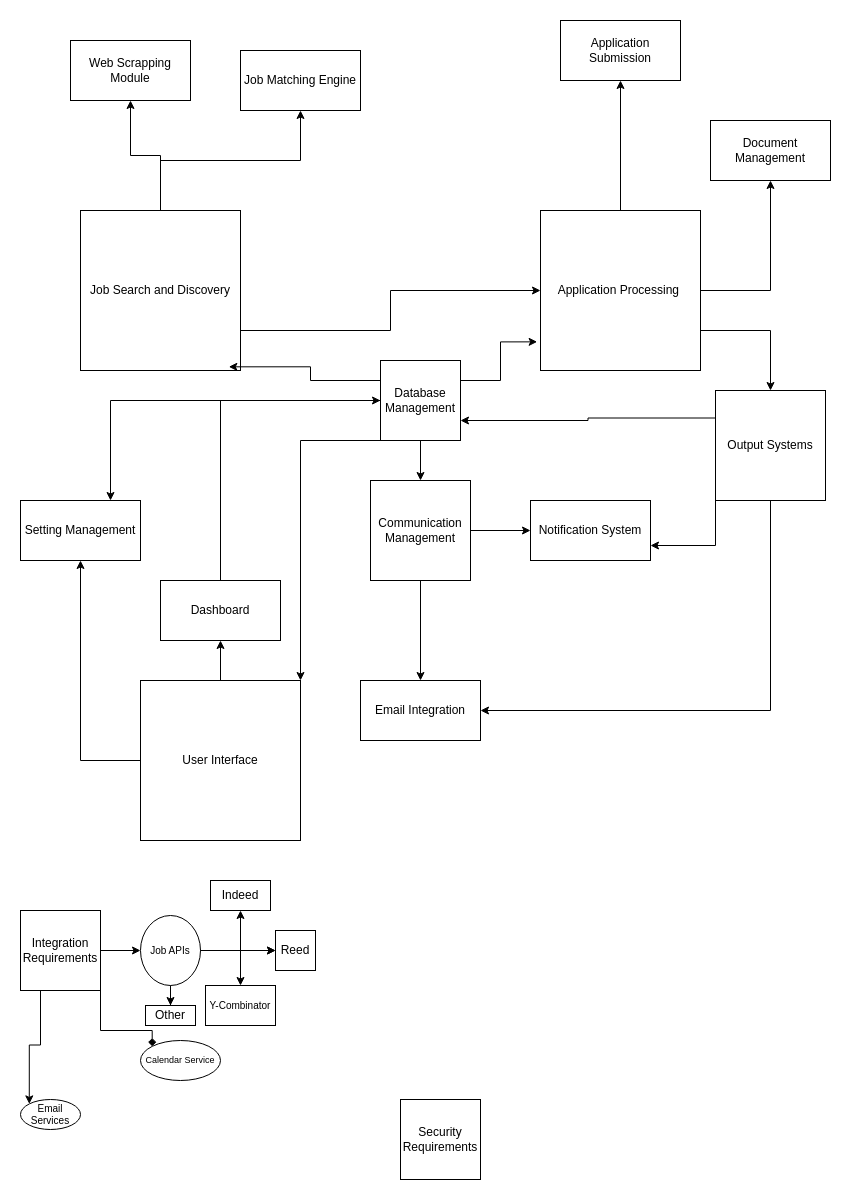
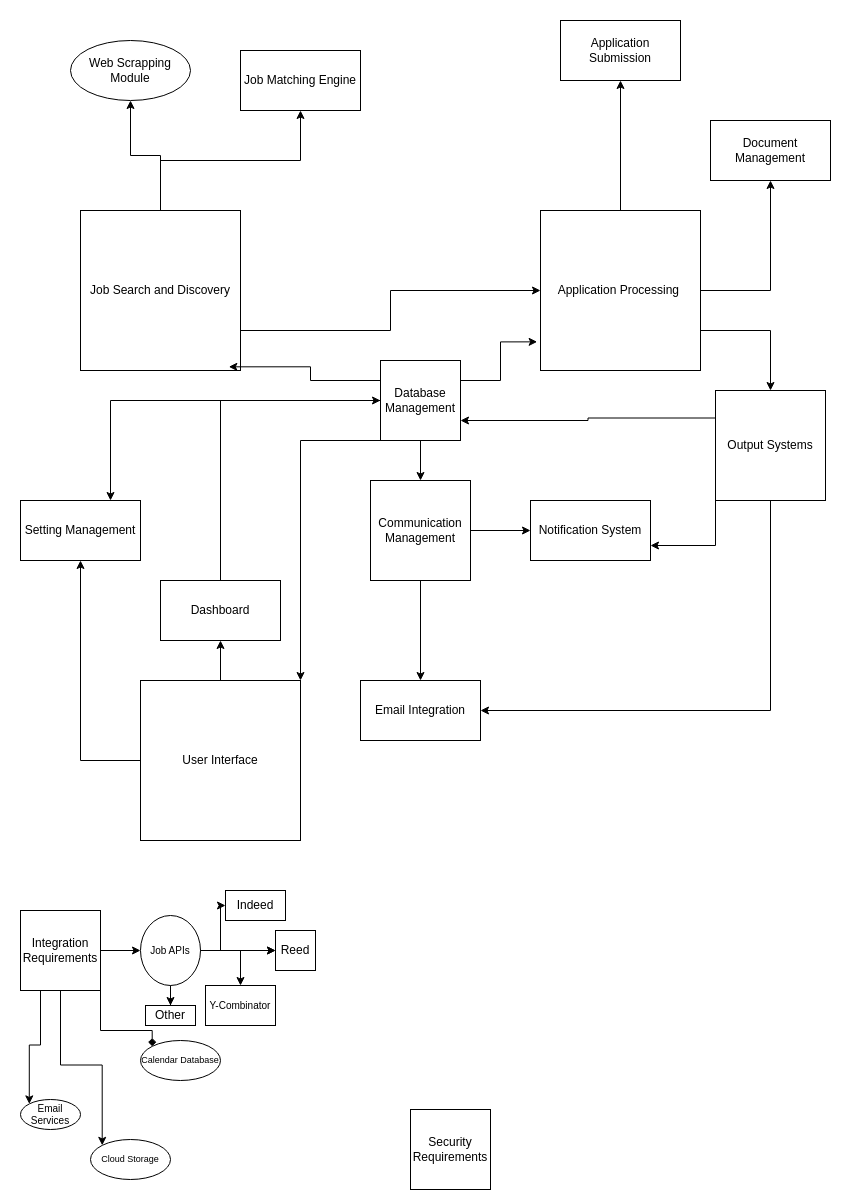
(131, 71) -> (131, 71)
(241, 896) -> (256, 906)
(181, 1061) -> (181, 1061)
none -> (81, 1065)
(441, 1140) -> (451, 1150)
none -> (131, 1160)
